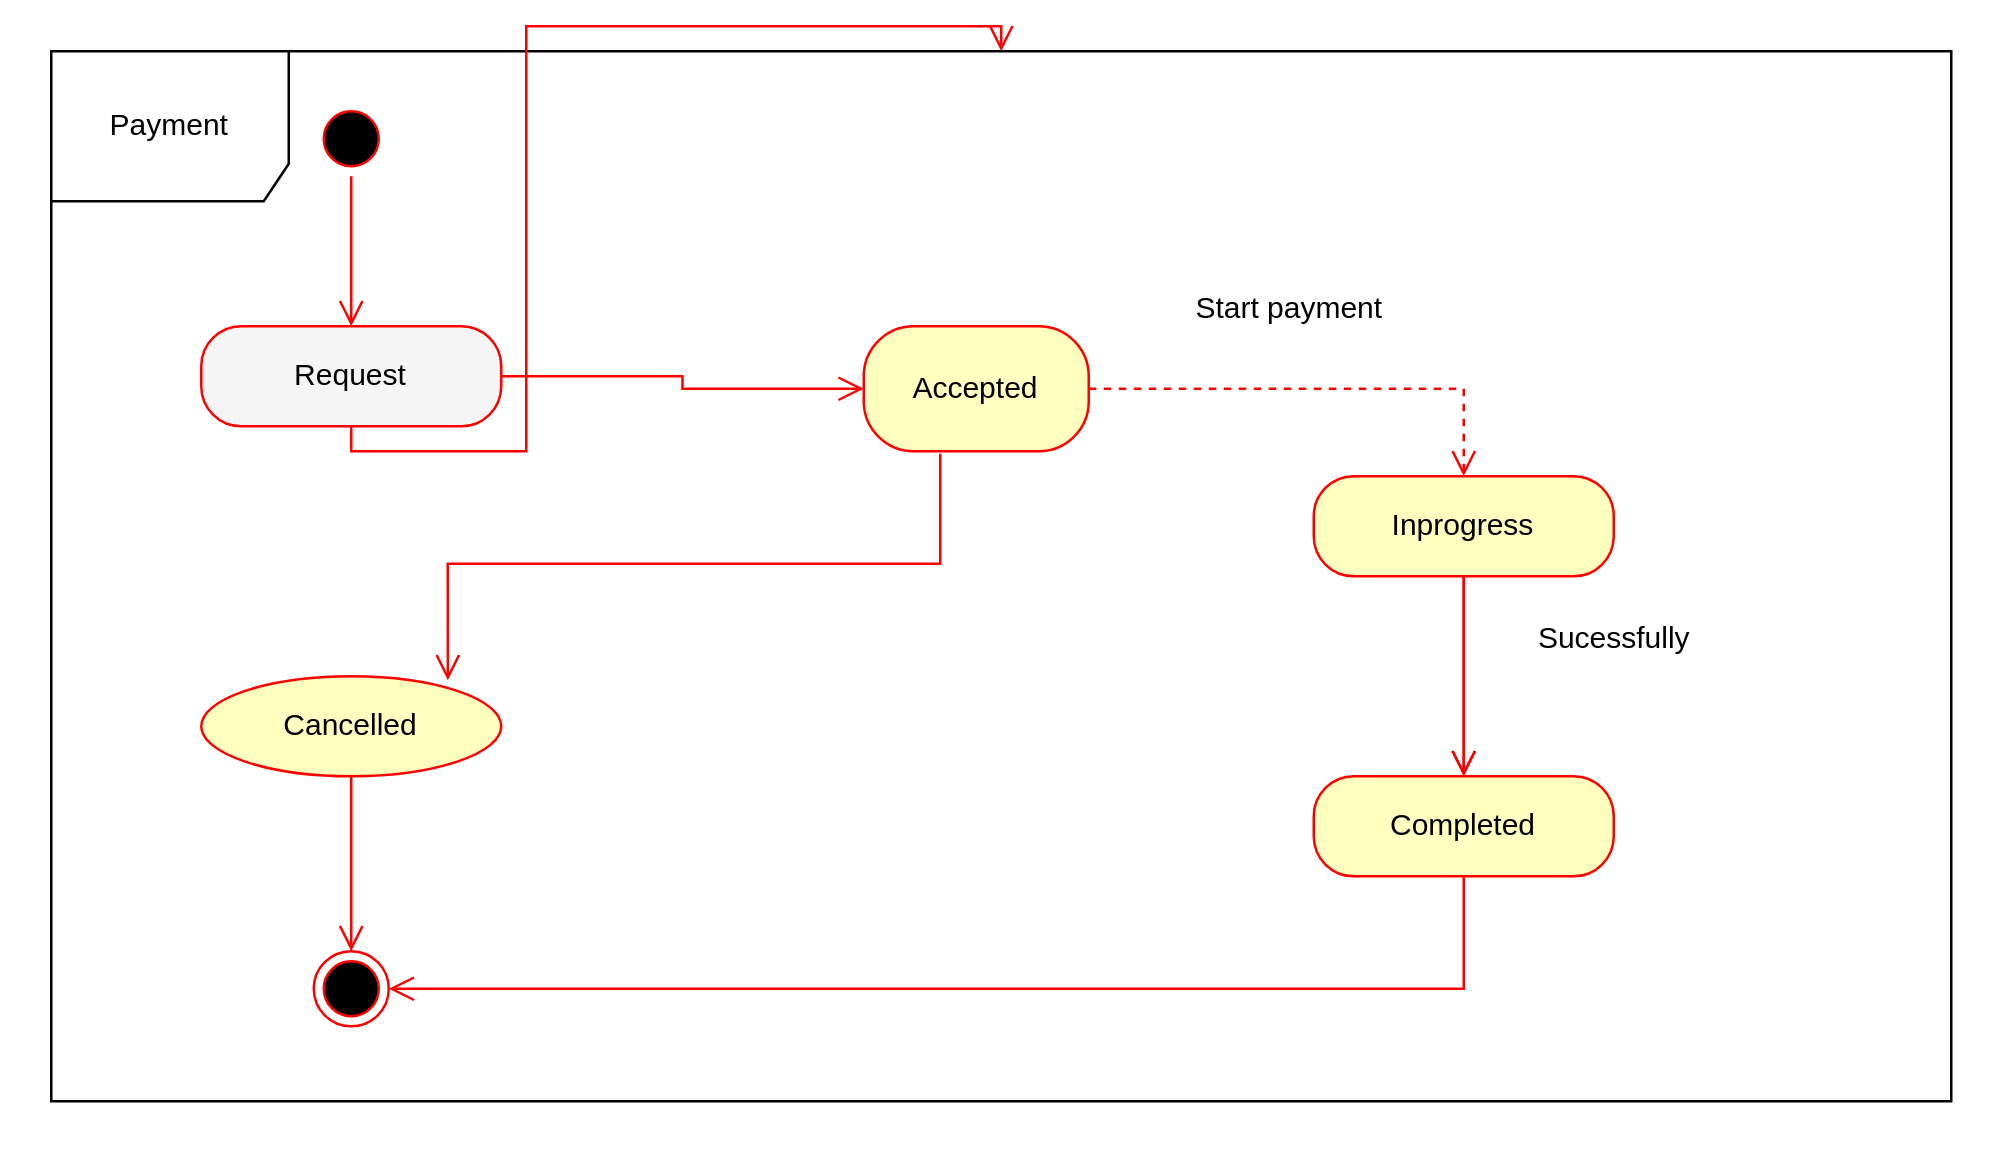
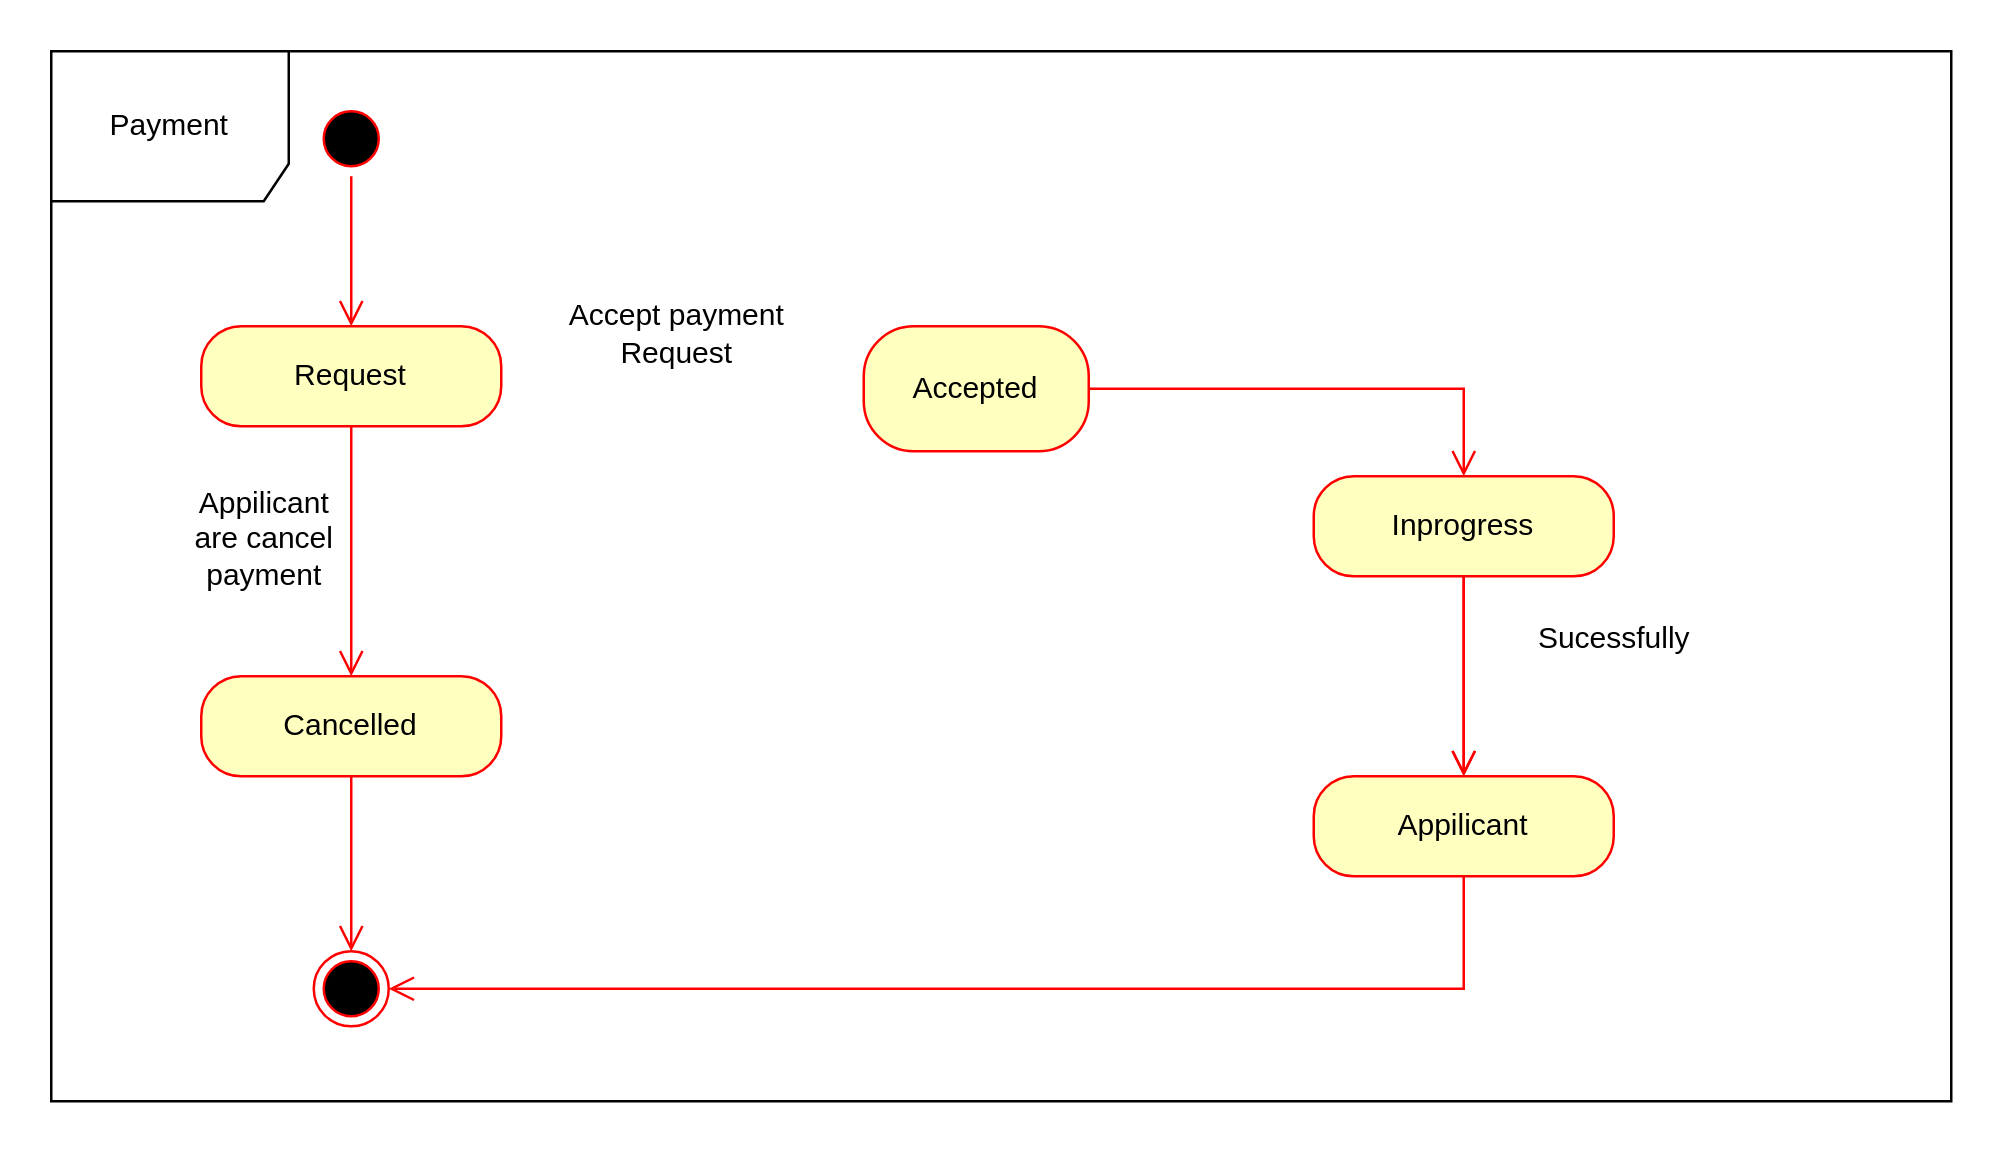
(762, 26) -> (351, 559)
(1289, 309) -> none
none -> (676, 334)
(351, 376) -> (351, 376)
(688, 389) -> none
(1315, 389) -> (1315, 389)
none -> (264, 539)
(694, 564) -> none
(351, 726) -> (351, 726)
(1464, 826) -> (1464, 826)
